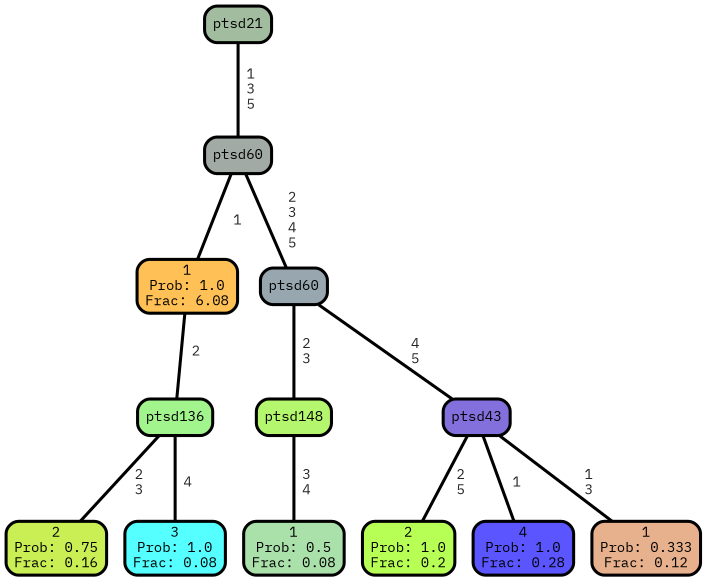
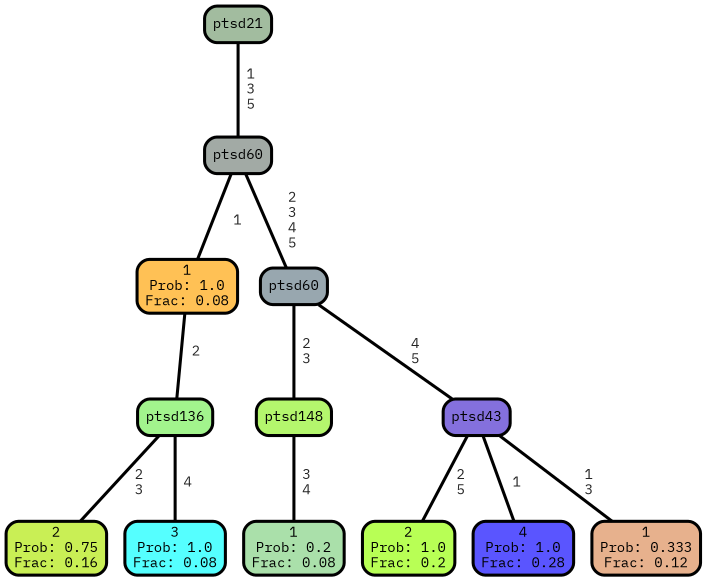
(187, 286) -> (187, 286)
(294, 548) -> (294, 548)
